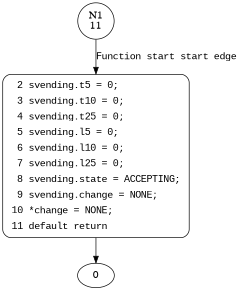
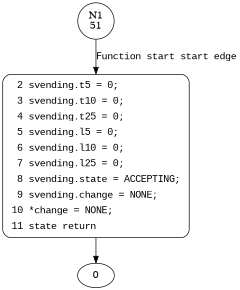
(96, 21) -> (96, 21)
(68, 226) -> (63, 226)
